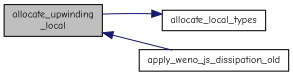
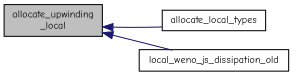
(127, 14) -> (138, 27)
(214, 60) -> (214, 60)
